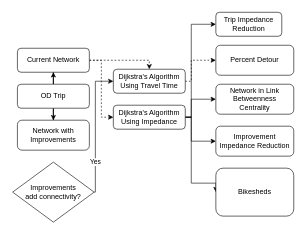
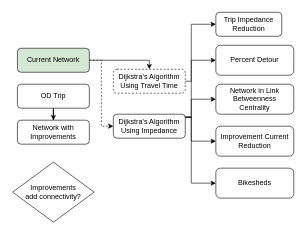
(53, 60) -> (53, 60)
(128, 60) -> (128, 60)
(203, 60) -> (203, 60)
(53, 76) -> none
(149, 81) -> (149, 81)
(149, 117) -> (149, 126)
(53, 135) -> (53, 132)
(95, 136) -> none
(255, 141) -> (255, 141)
(255, 192) -> (255, 183)
